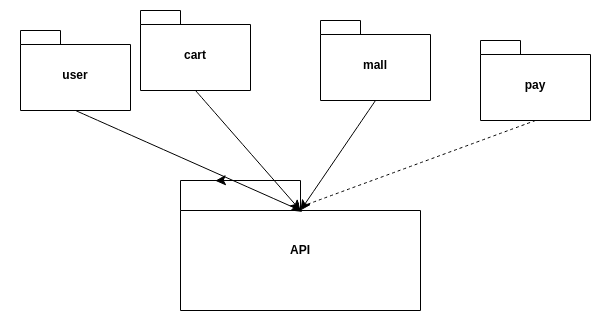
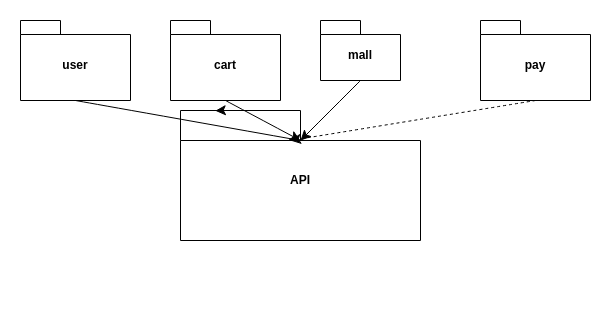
(196, 51) -> (226, 61)
(376, 61) -> (361, 51)
(76, 71) -> (76, 61)
(536, 81) -> (536, 61)
(301, 246) -> (301, 176)
